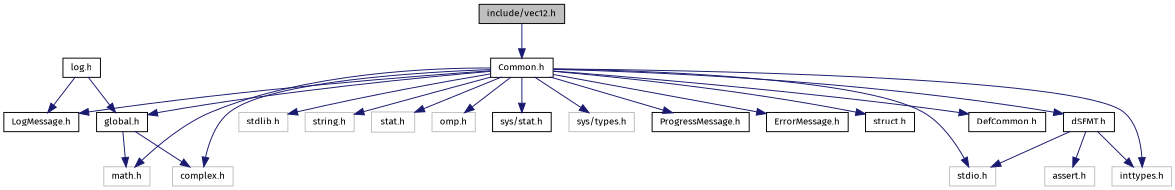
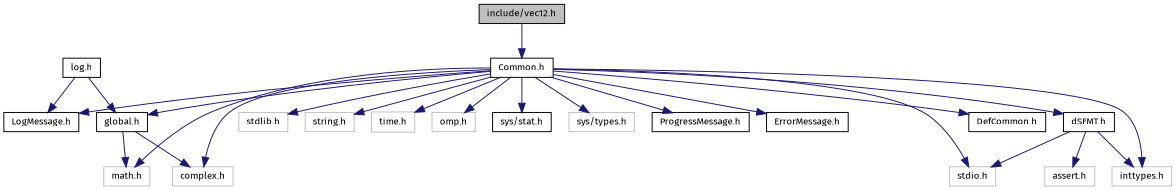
(393, 122) -> (393, 122)
(890, 122) -> none
